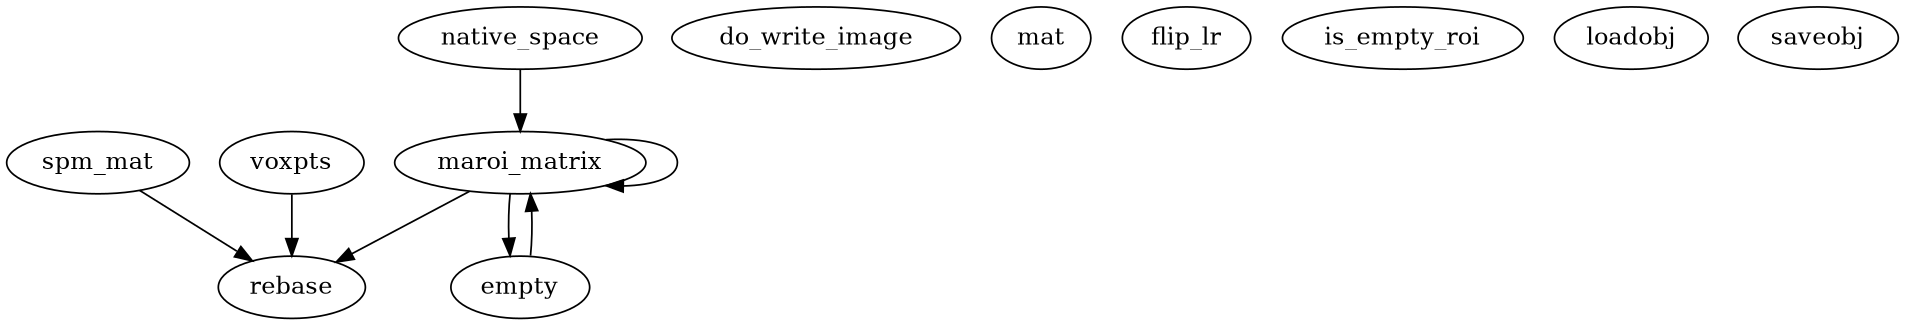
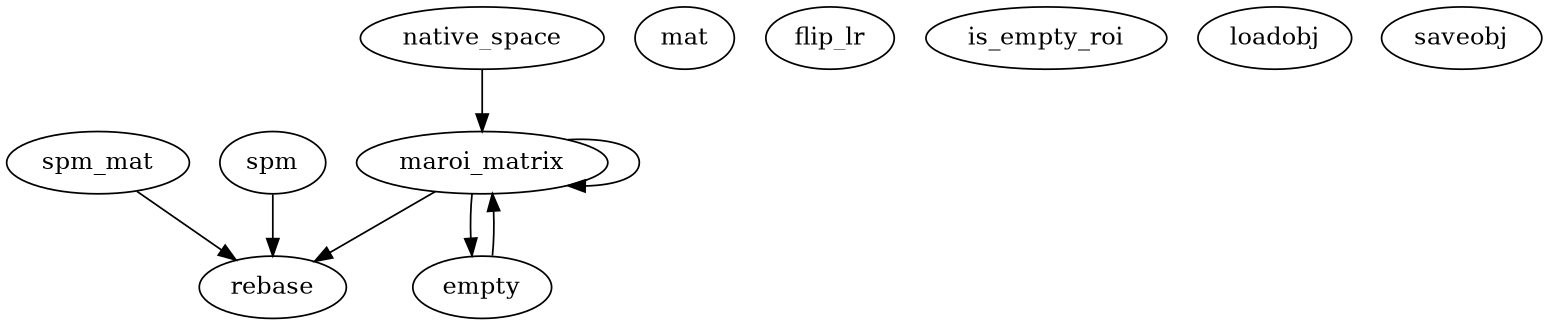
(816, 38) -> none
(292, 163) -> (273, 163)
